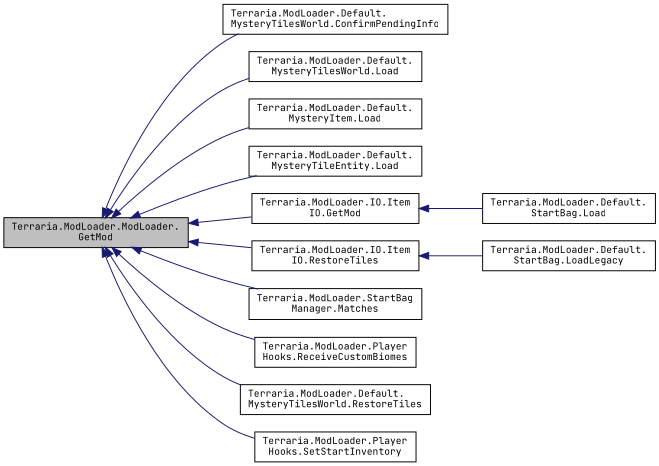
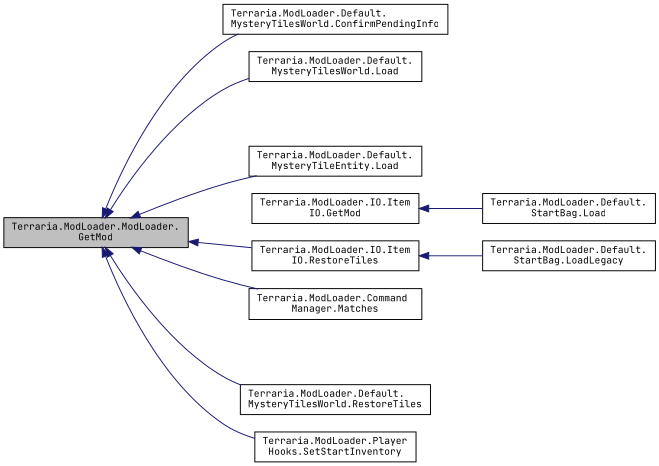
(335, 114) -> none
(225, 220) -> none
(335, 304) -> (335, 304)
(335, 352) -> none
